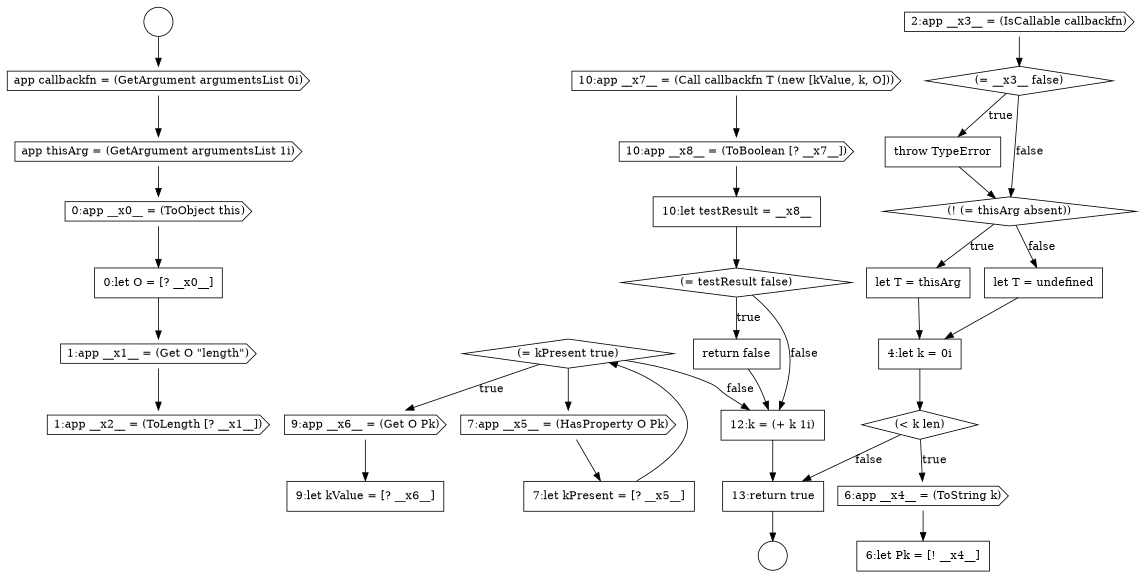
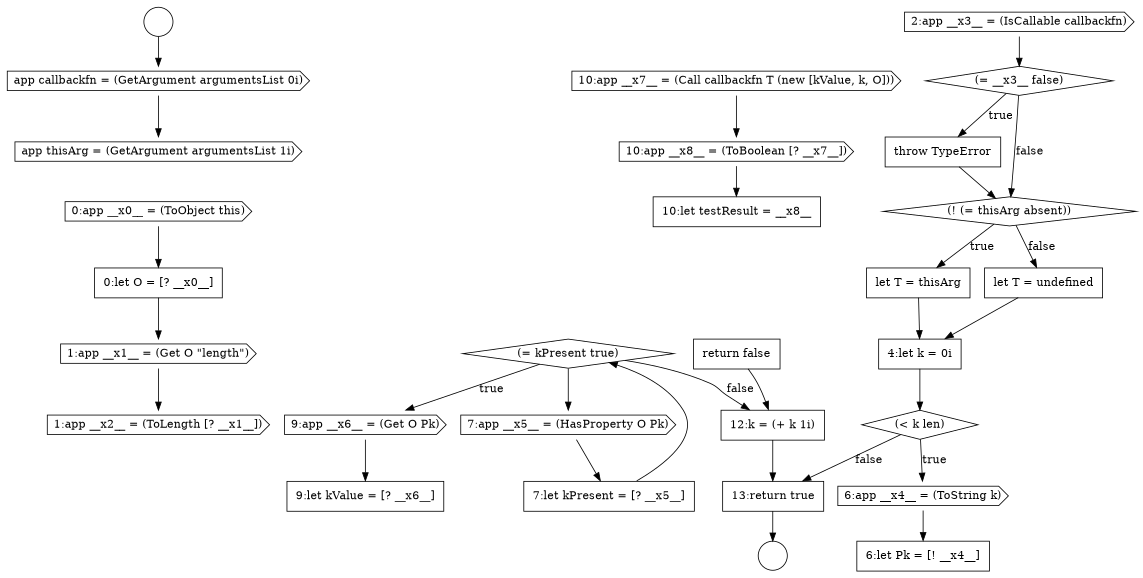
(158, 177) -> none
(736, 283) -> none
